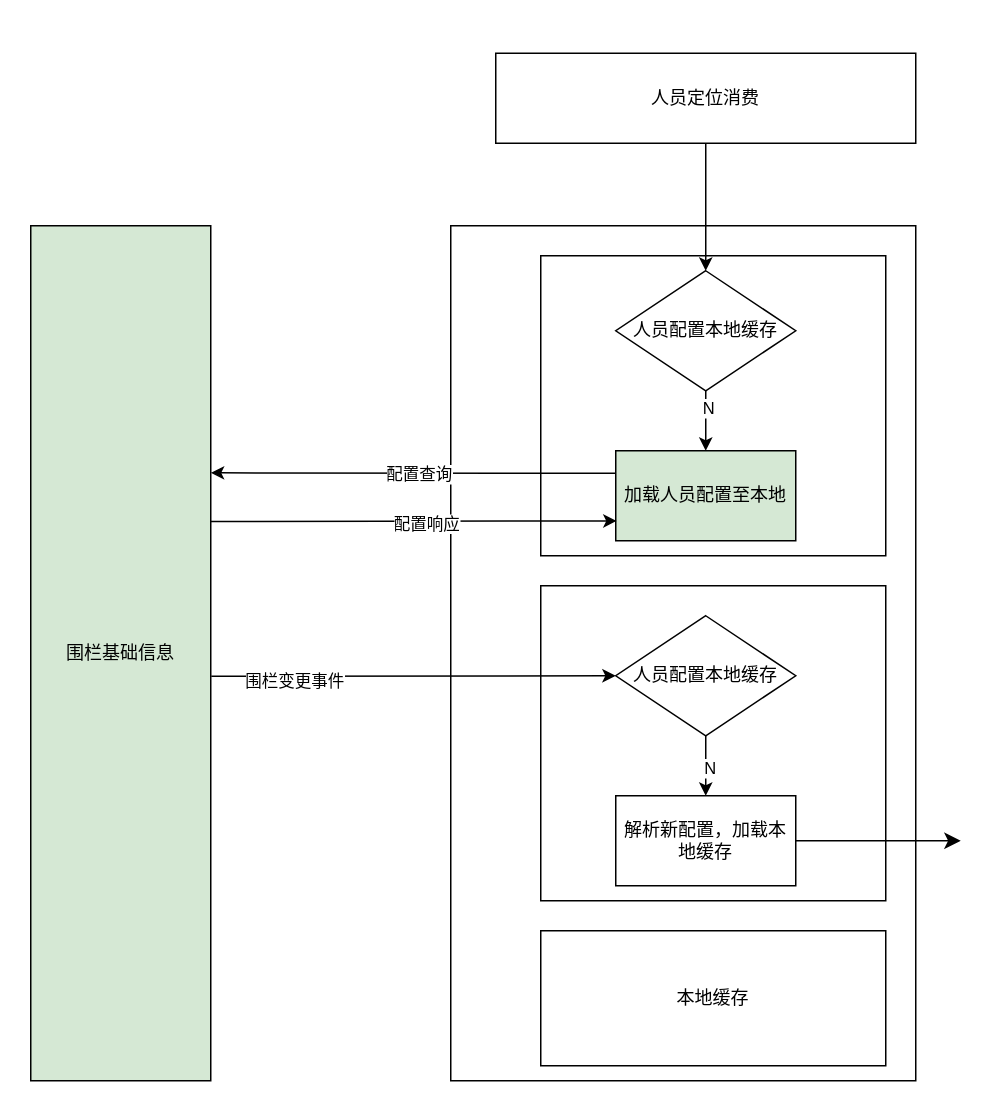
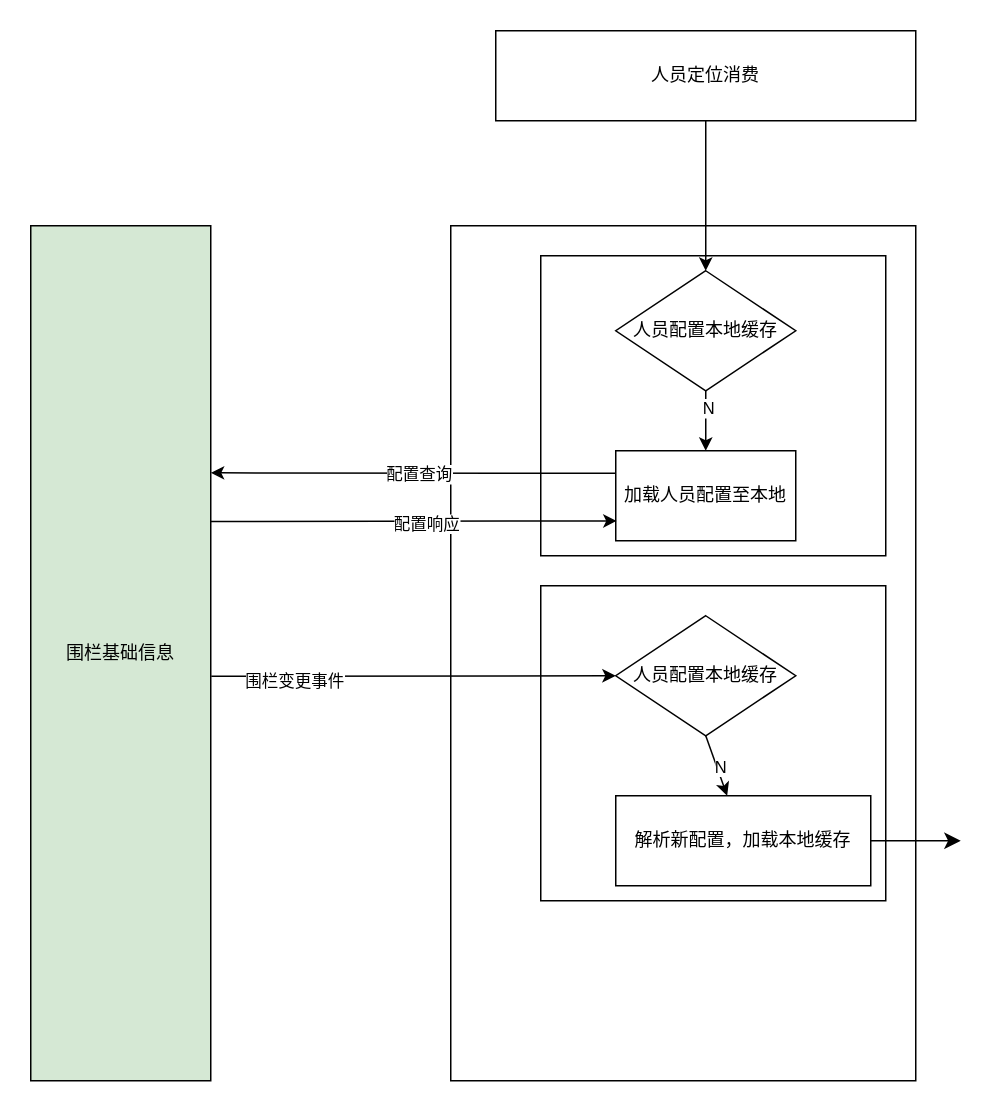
(706, 98) -> (706, 76)
(706, 496) -> (706, 496)
(706, 841) -> (743, 841)
(713, 998) -> none
